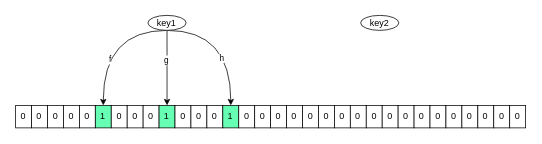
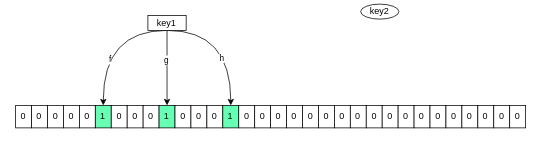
(167, 23) -> (167, 23)
(380, 23) -> (380, 12)
